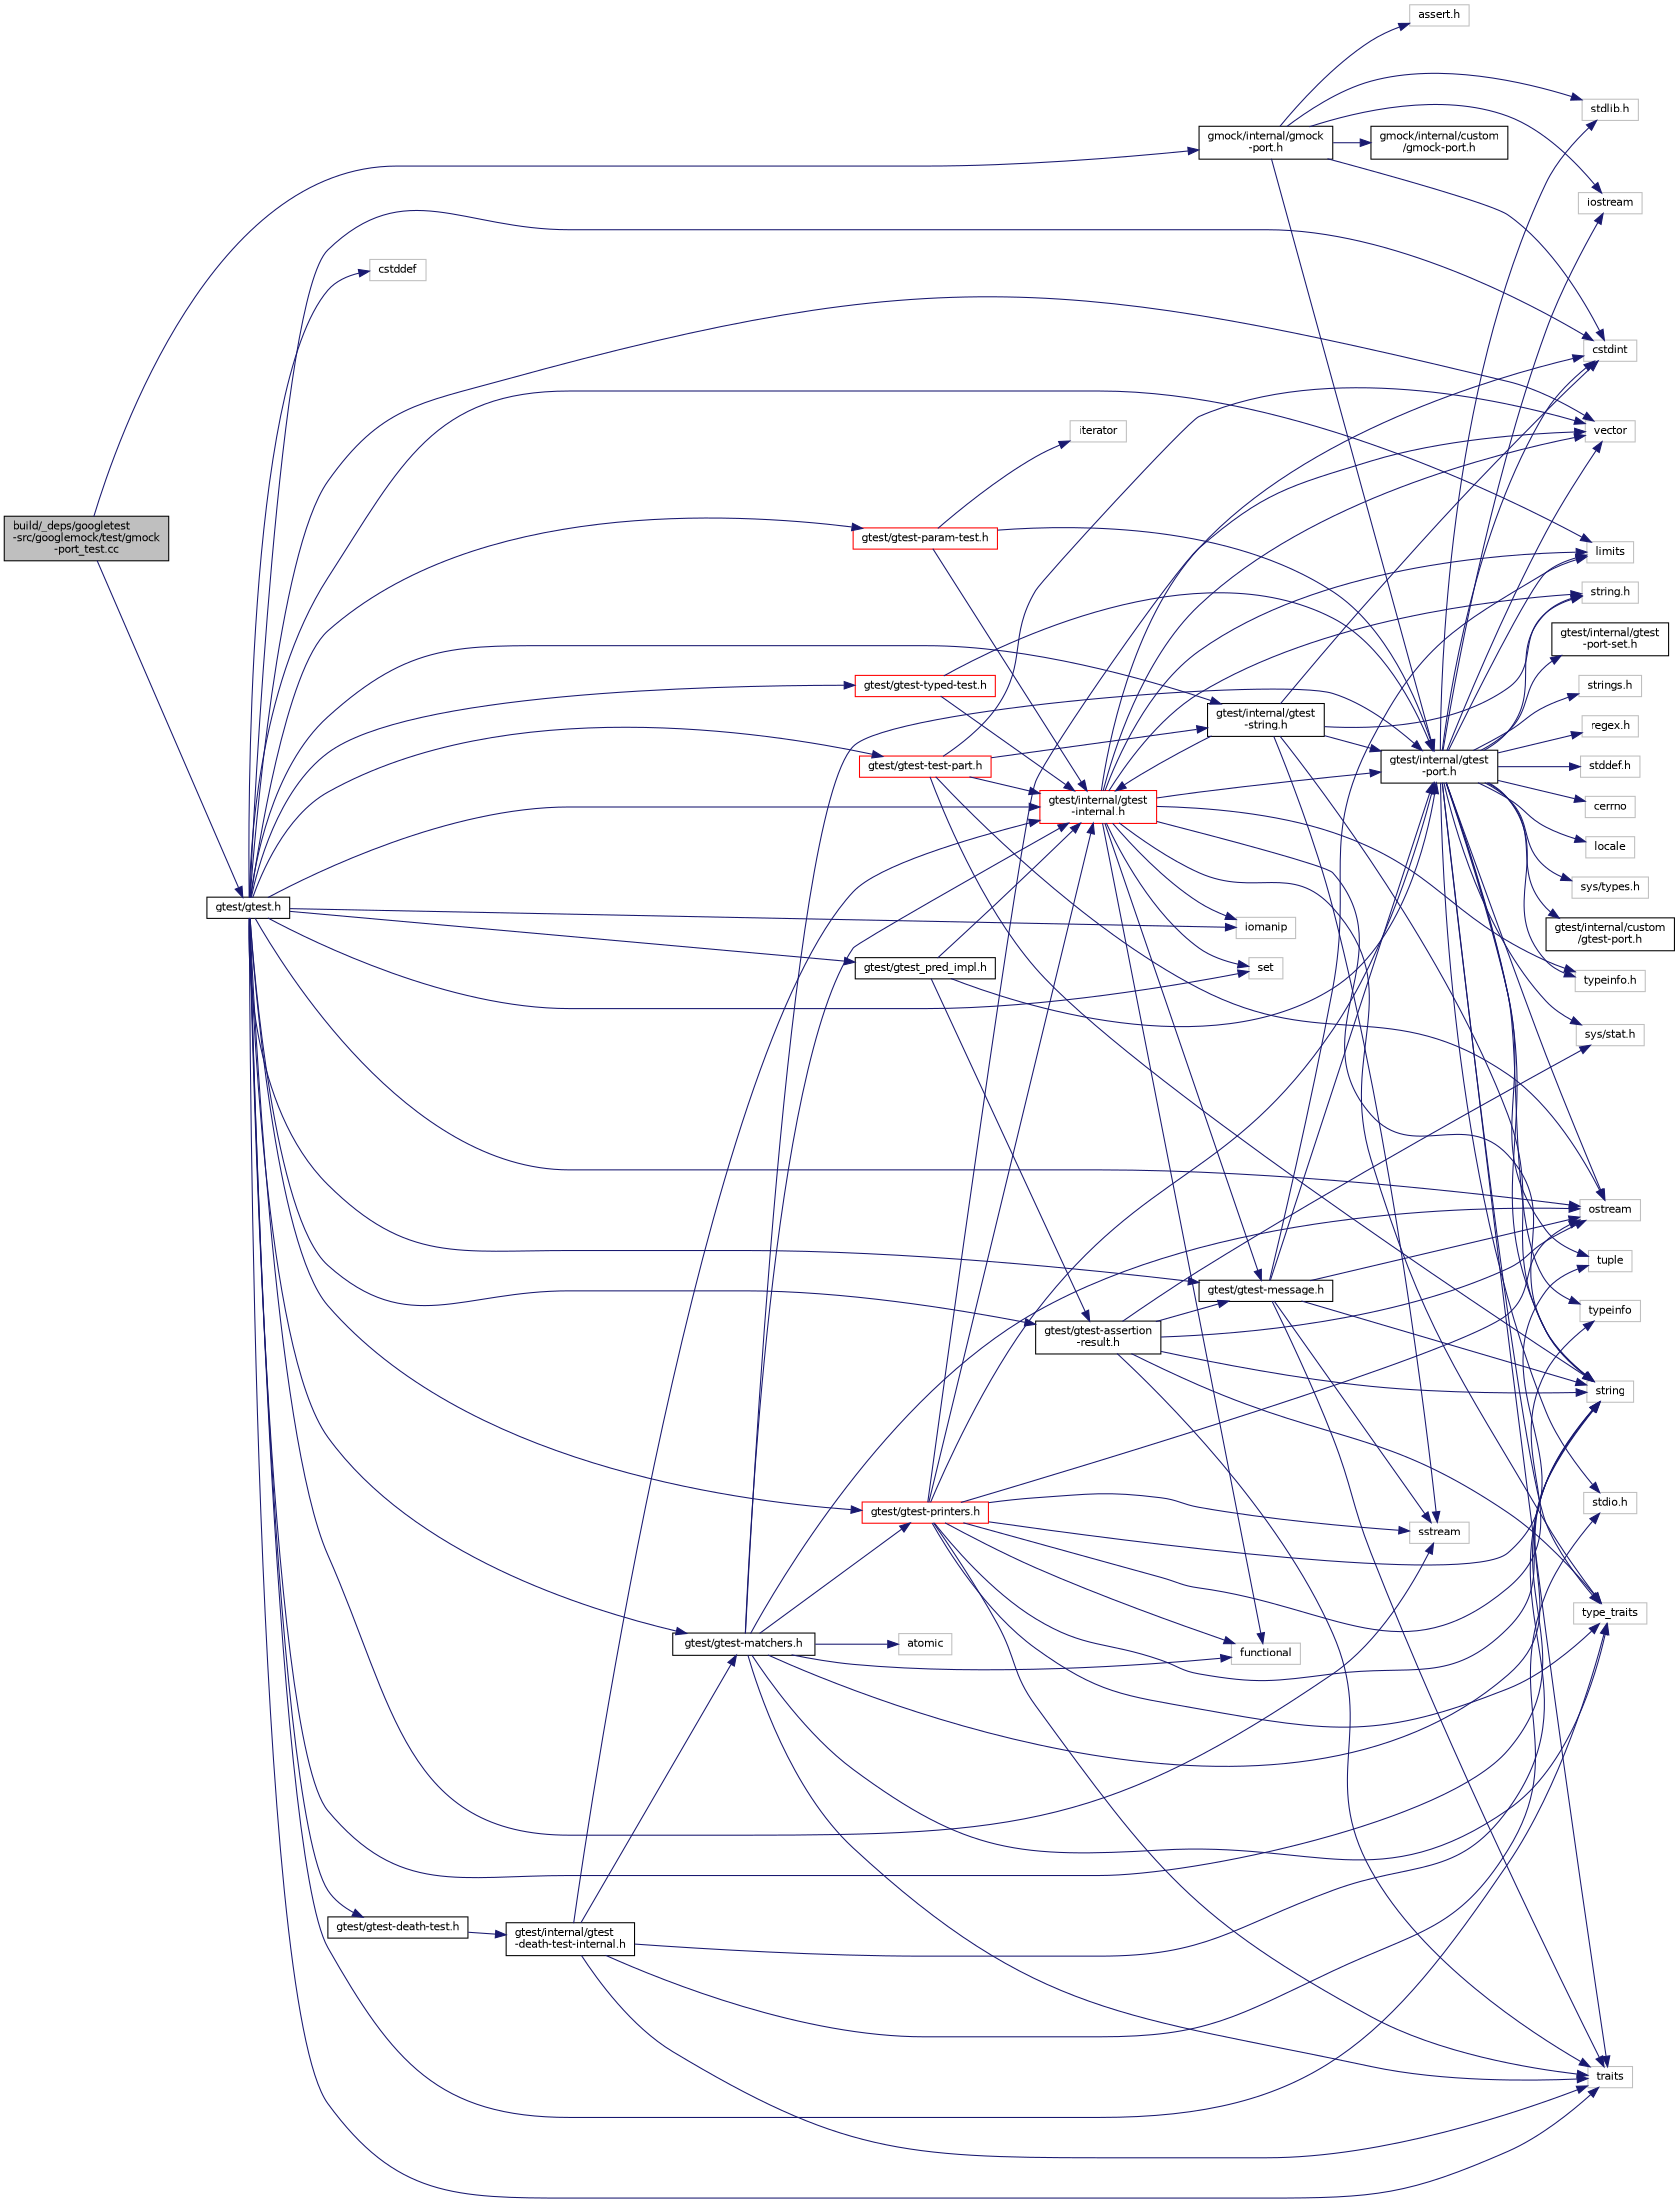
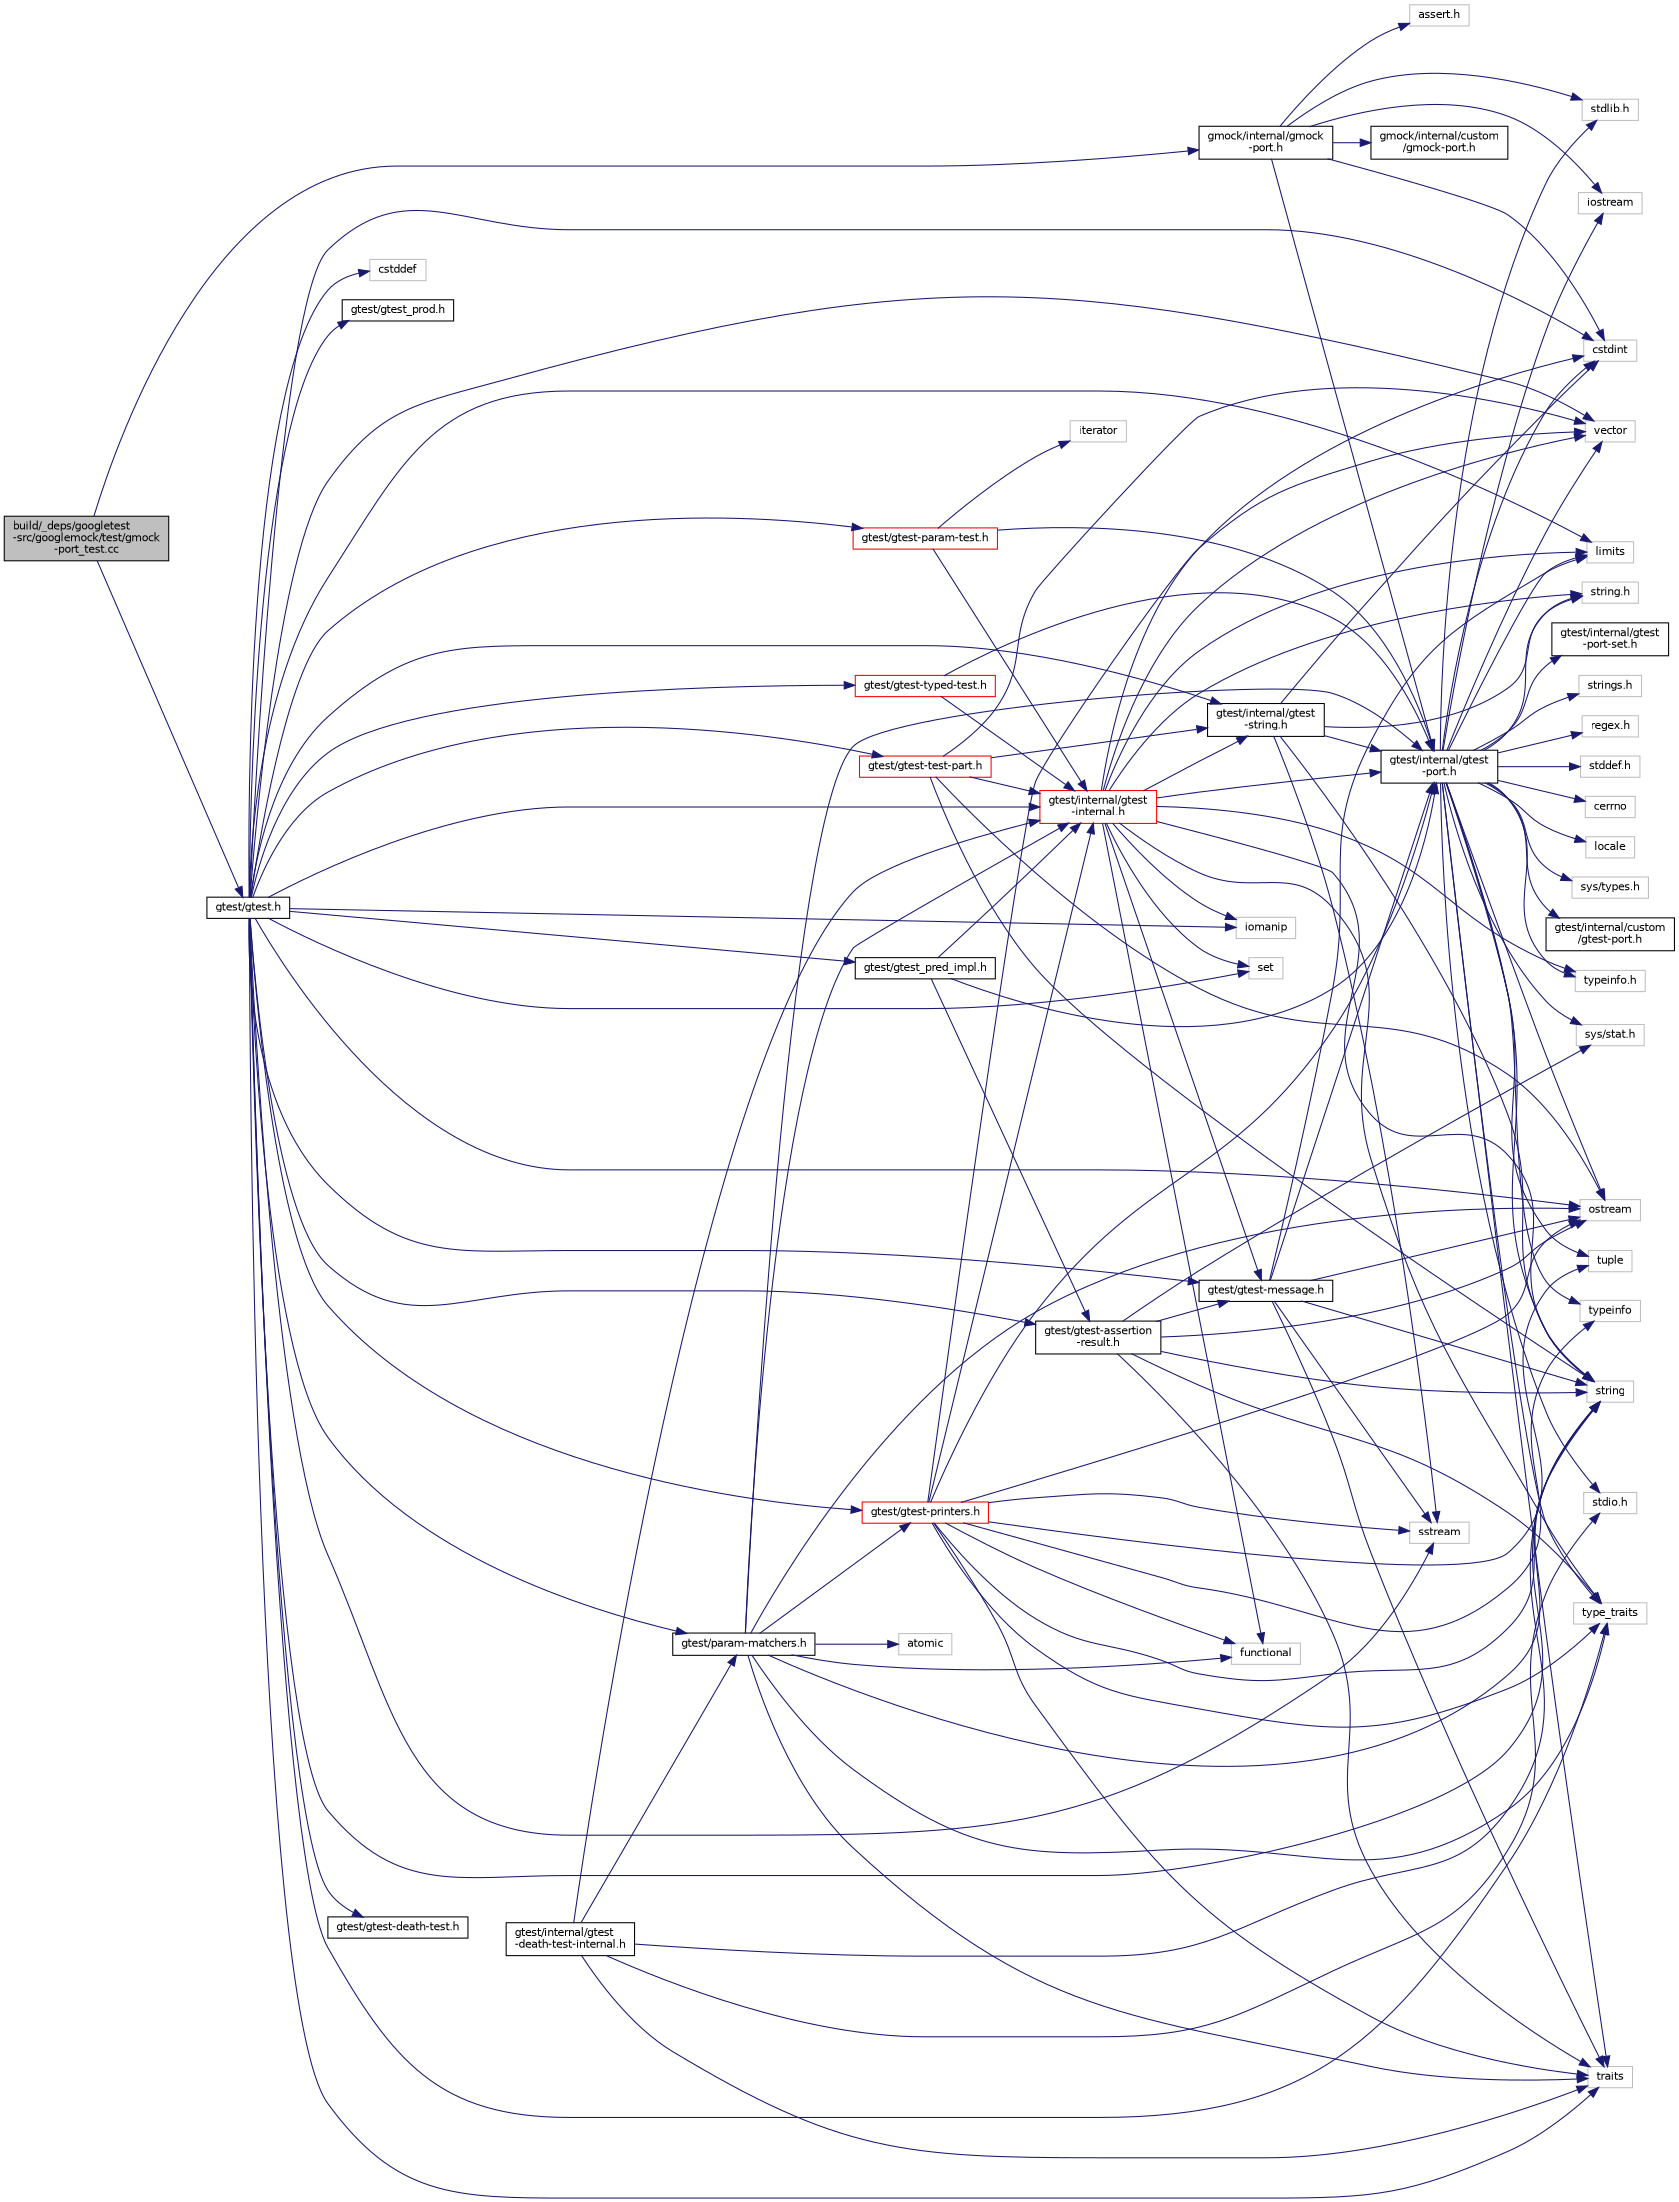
none -> (398, 310)
(1167, 759) -> (1190, 766)
(744, 1644) -> (744, 1644)
(482, 1933) -> none
